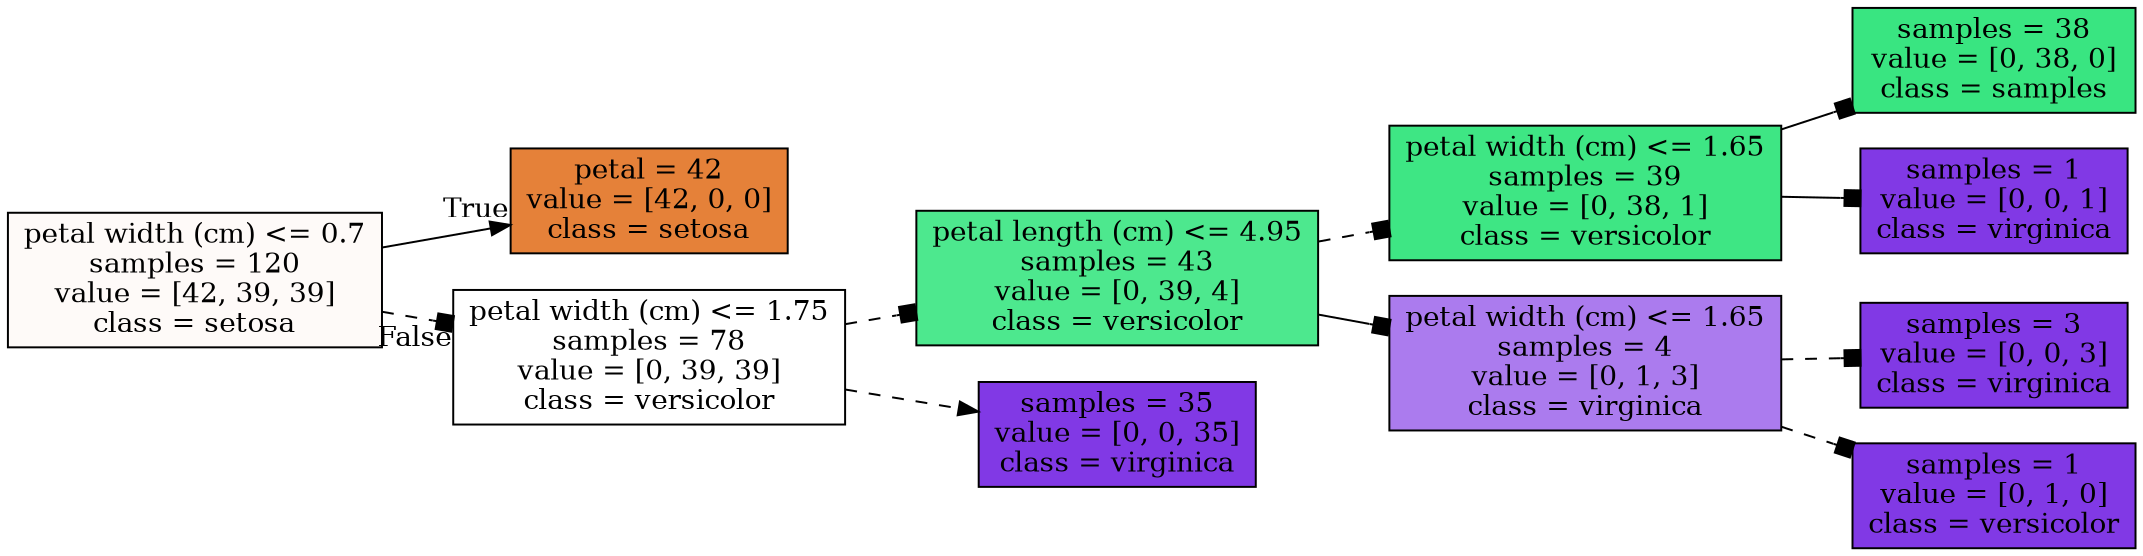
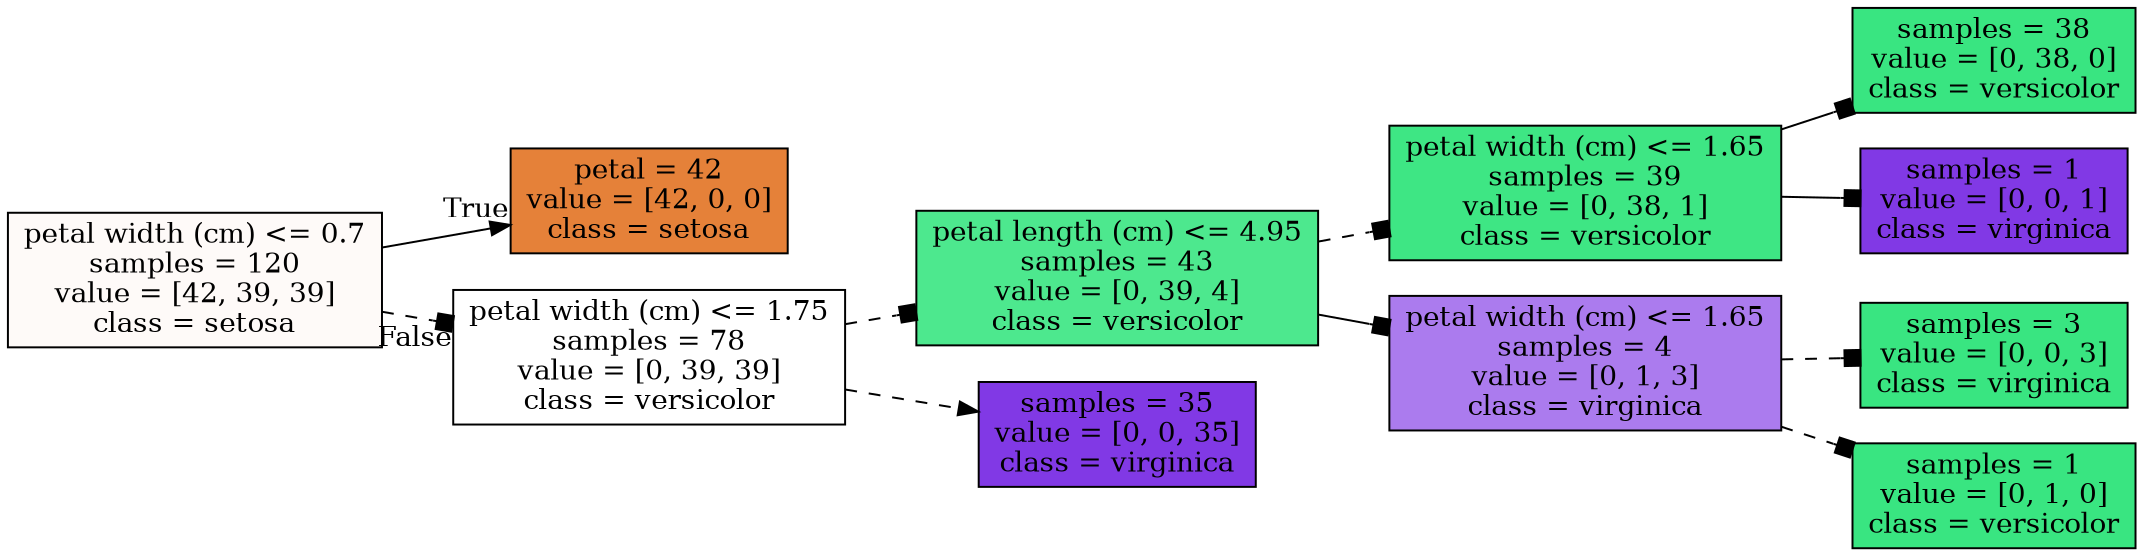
(1994, 60) -> (1994, 60)
(1994, 355) -> (1994, 355)
(1994, 496) -> (1994, 496)
